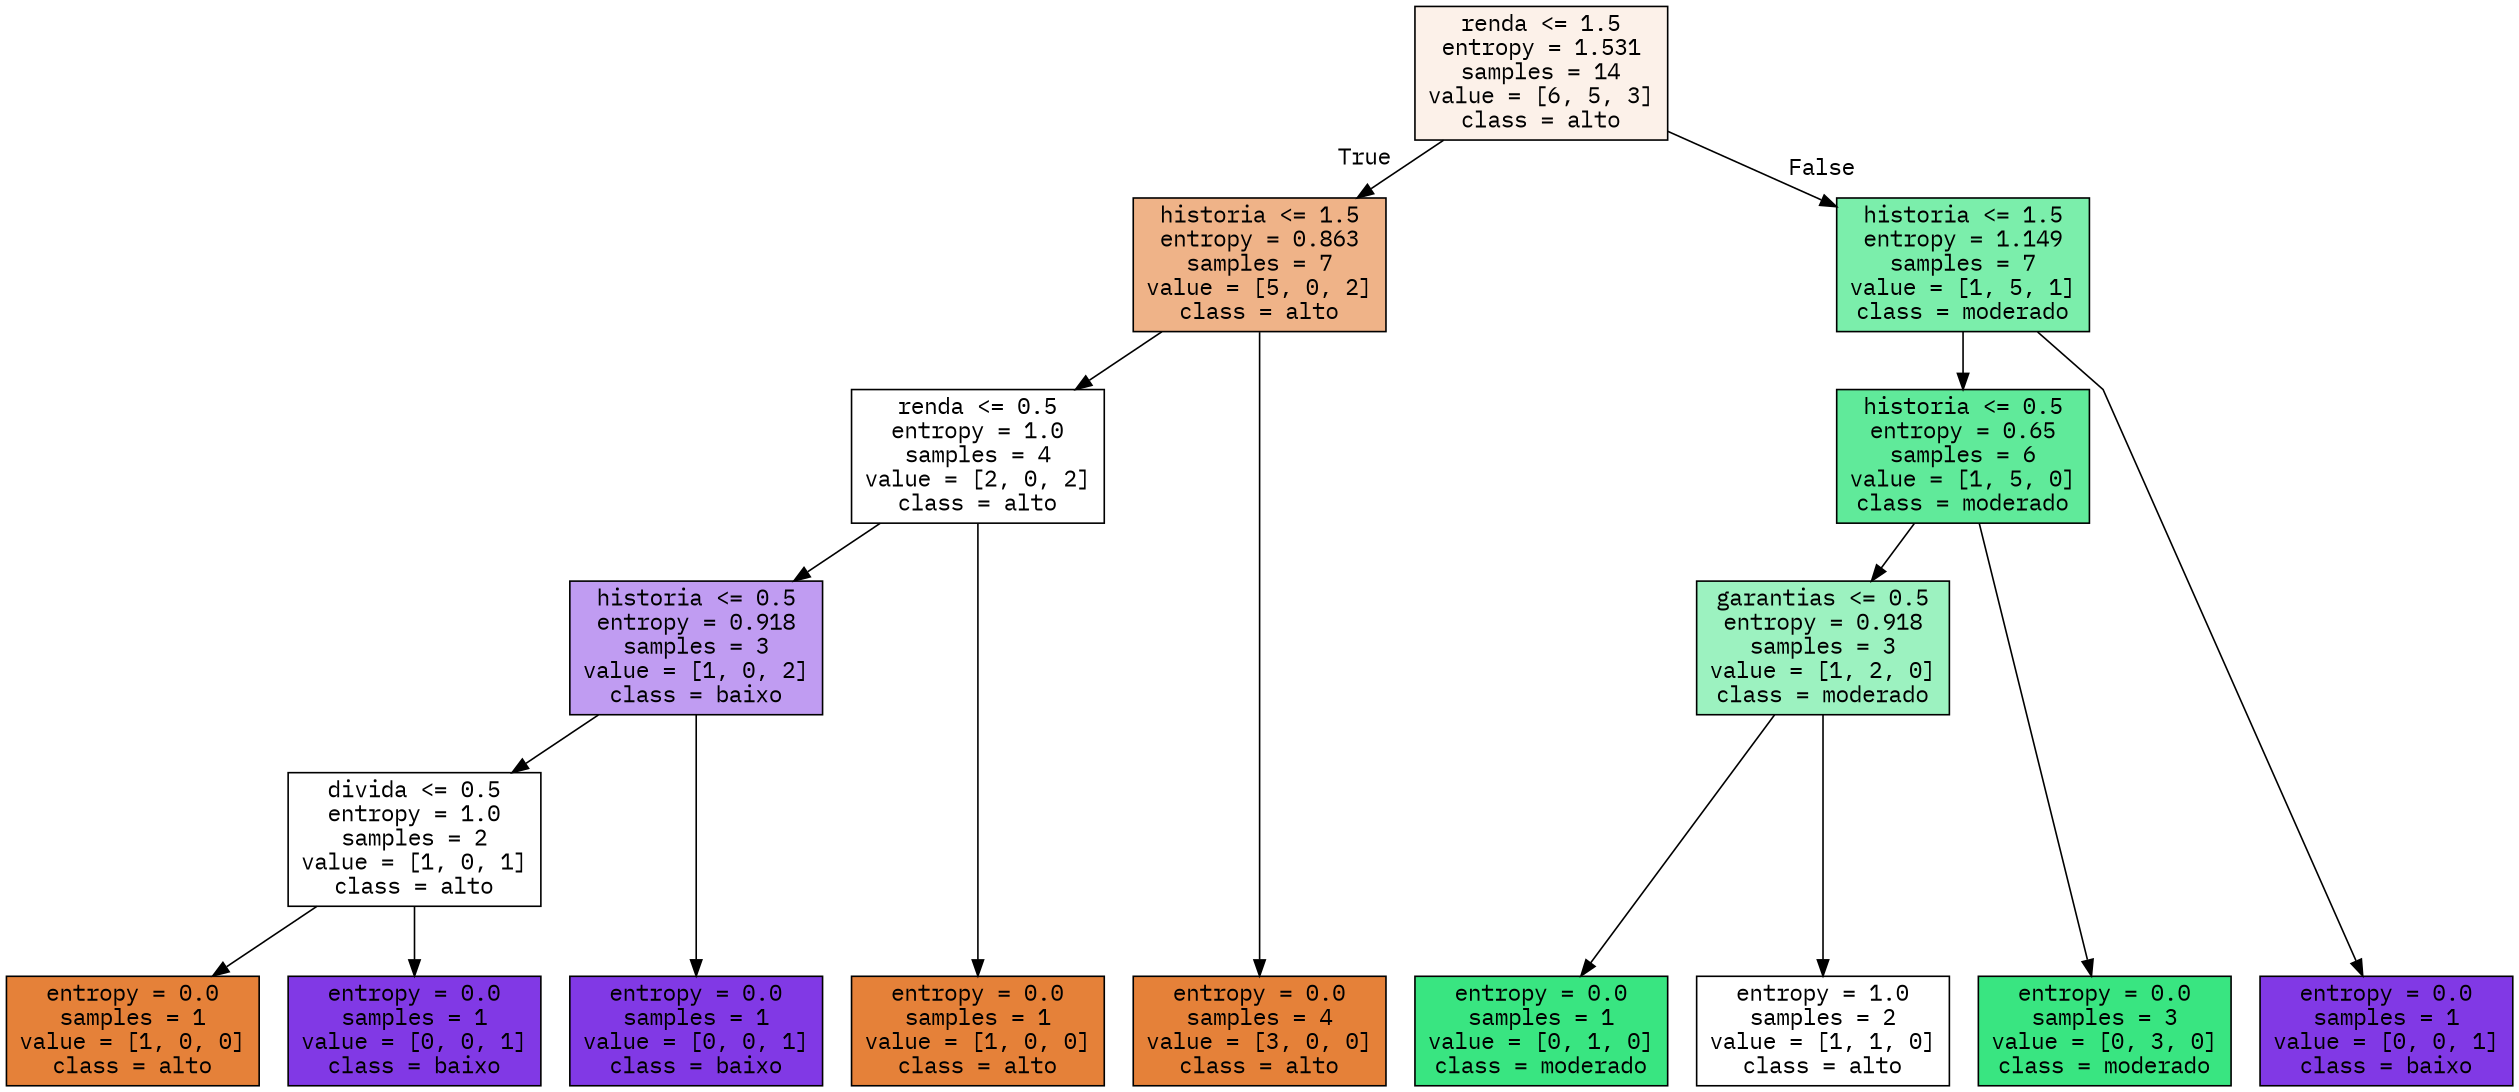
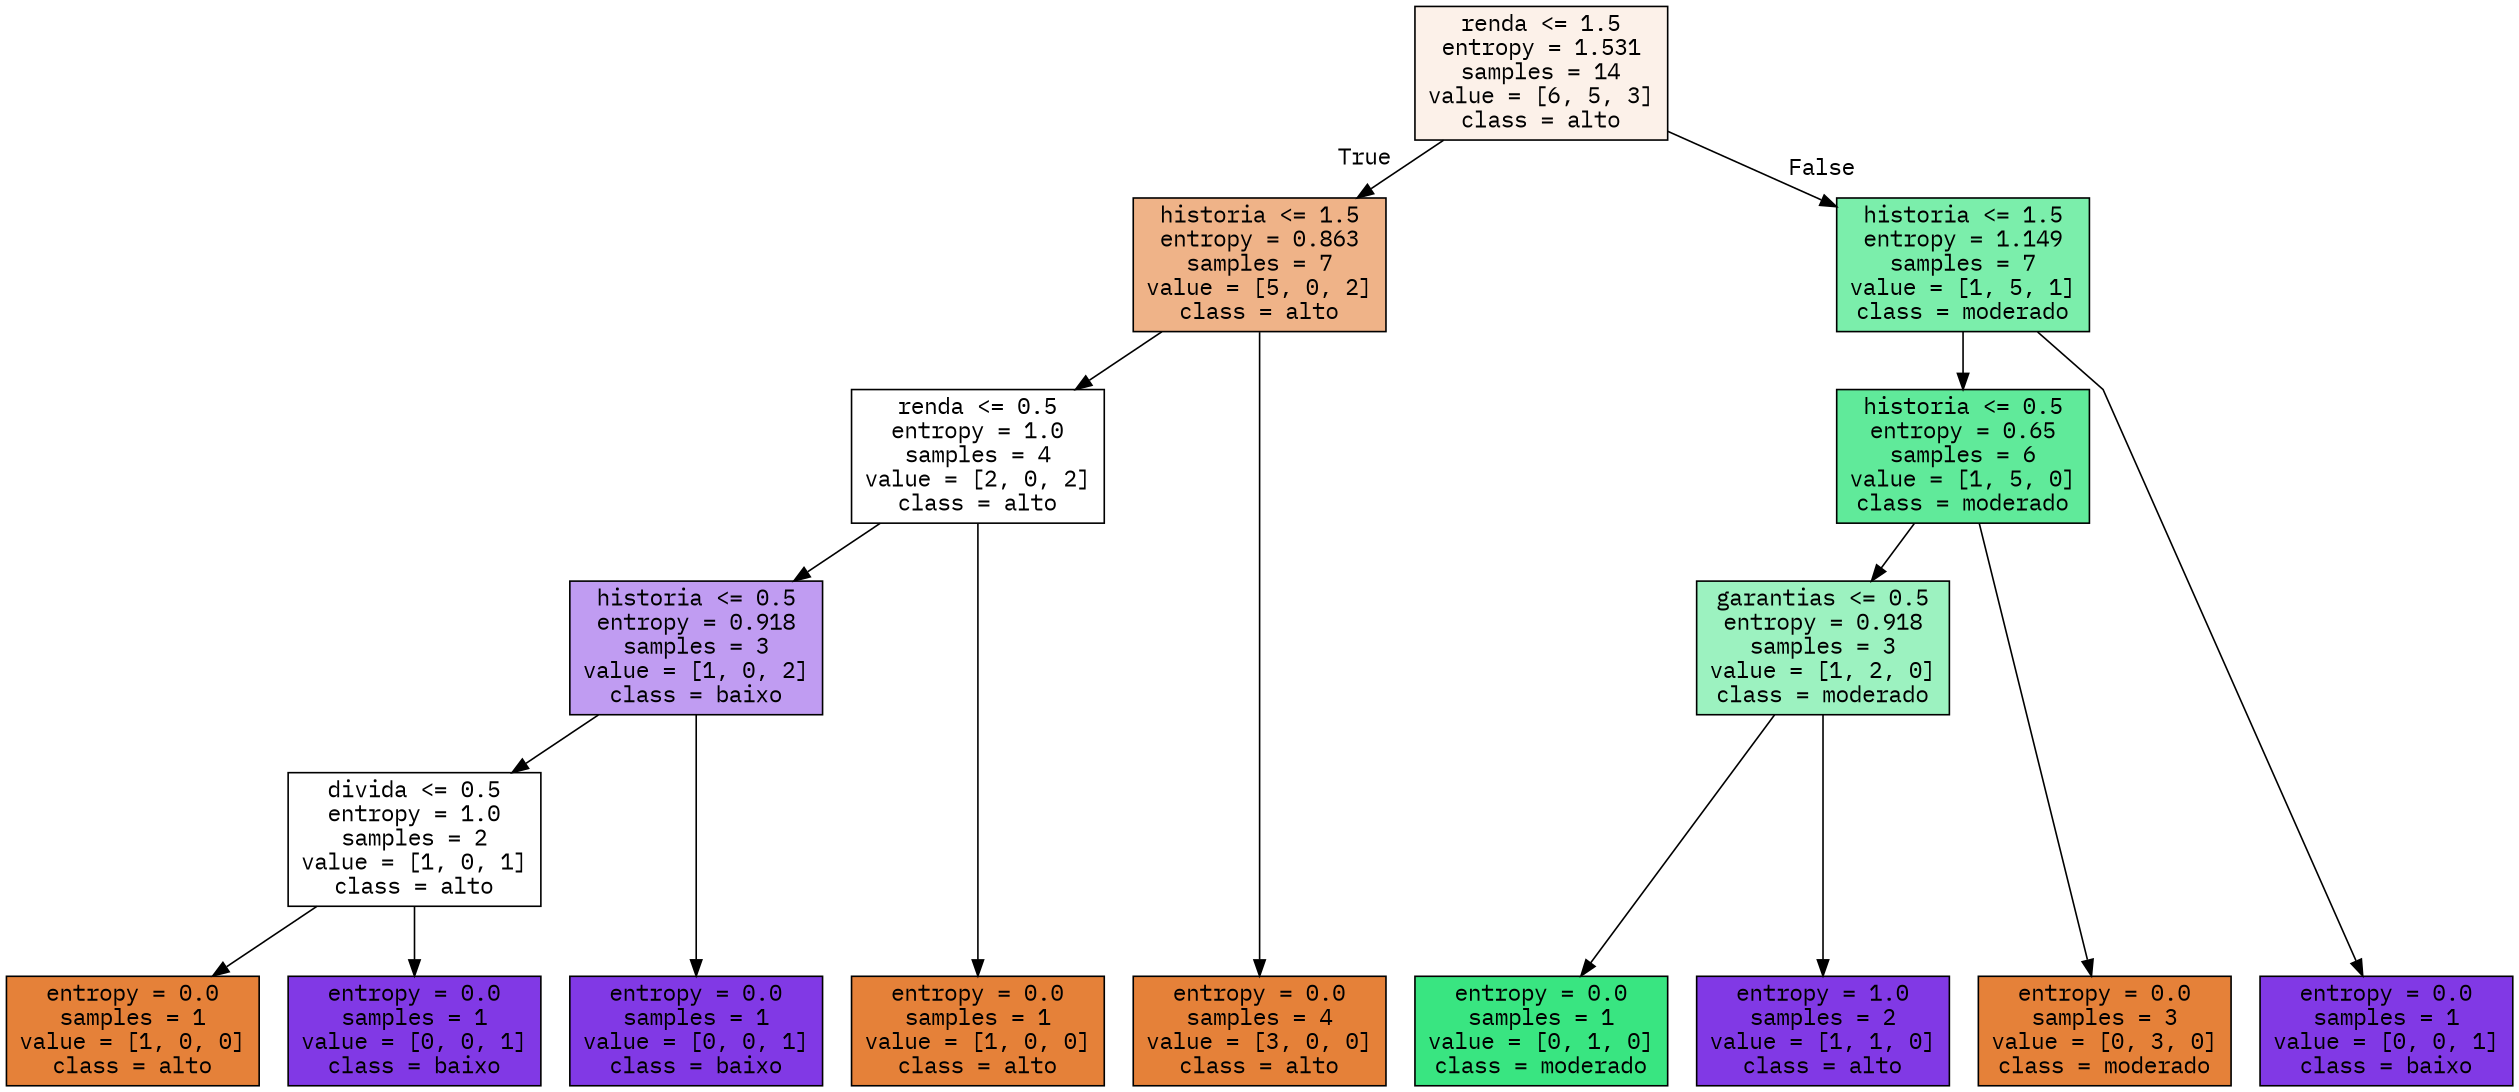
(1823, 1031) -> (1823, 1031)
(2105, 1031) -> (2105, 1031)
